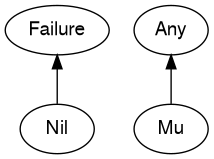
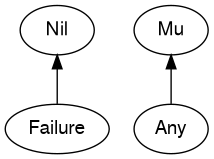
(57, 86) -> (57, 86)
(171, 86) -> (171, 86)
